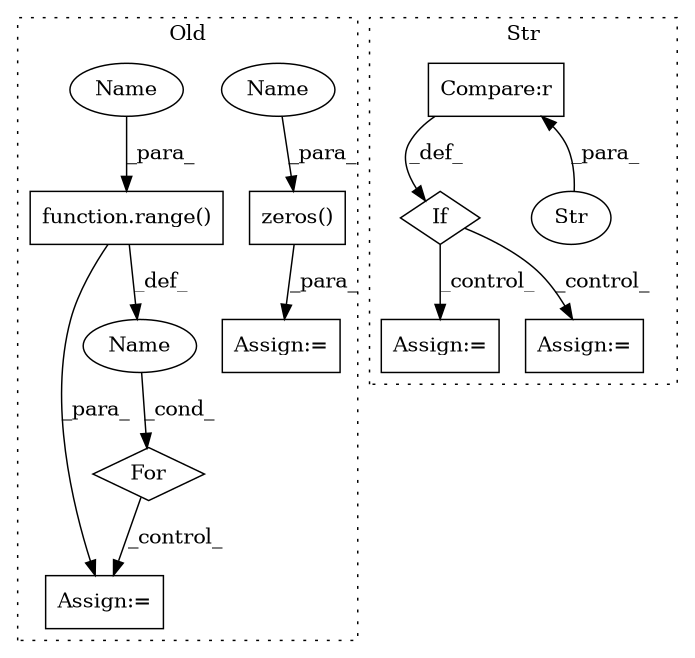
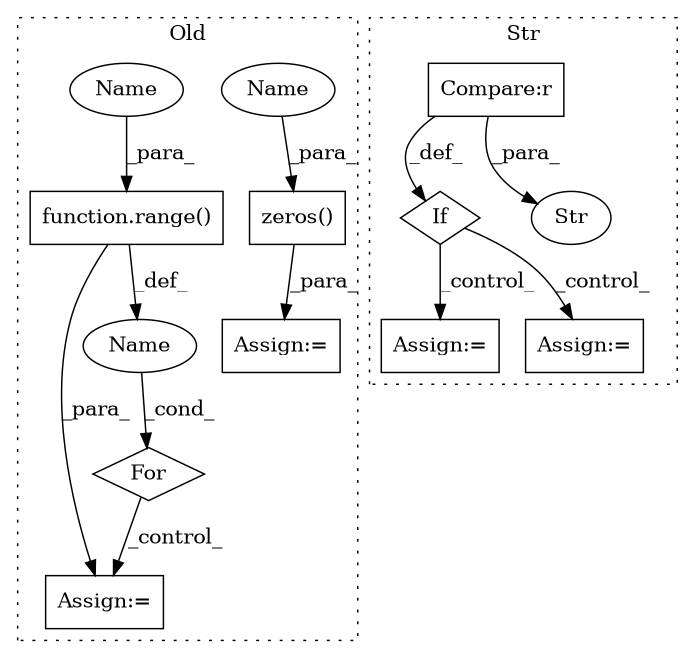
(571, 156) -> (491, 163)
